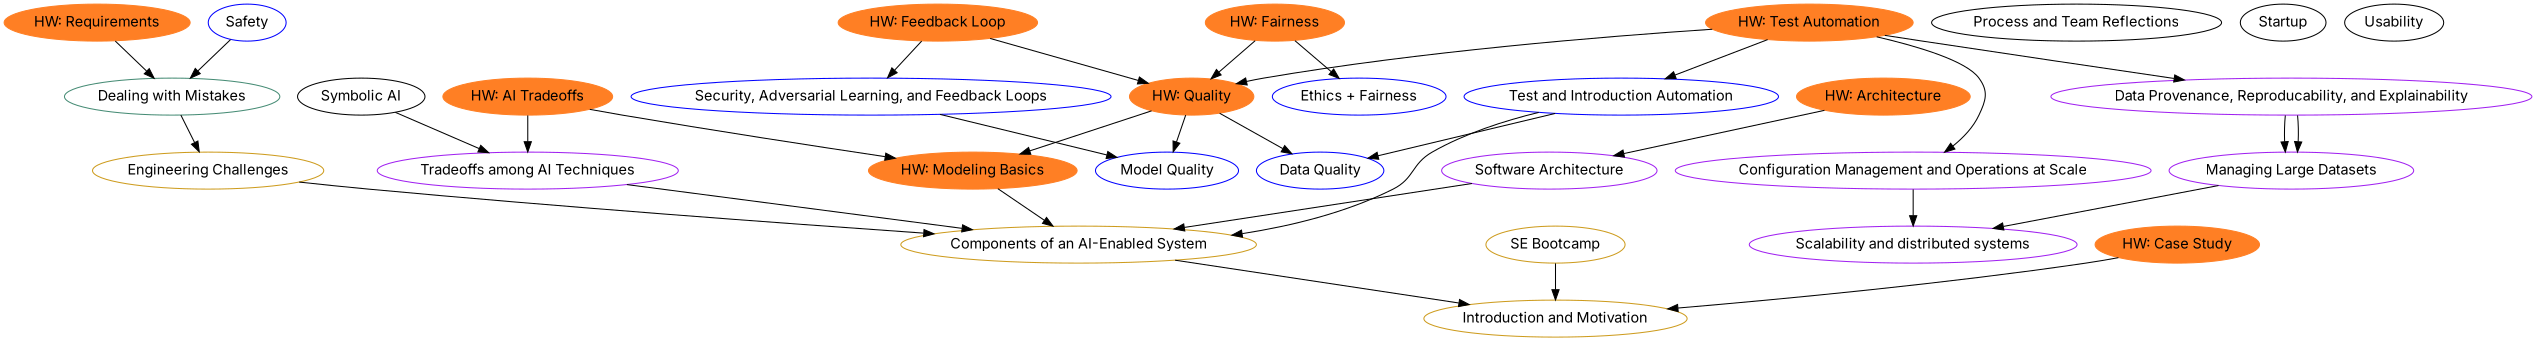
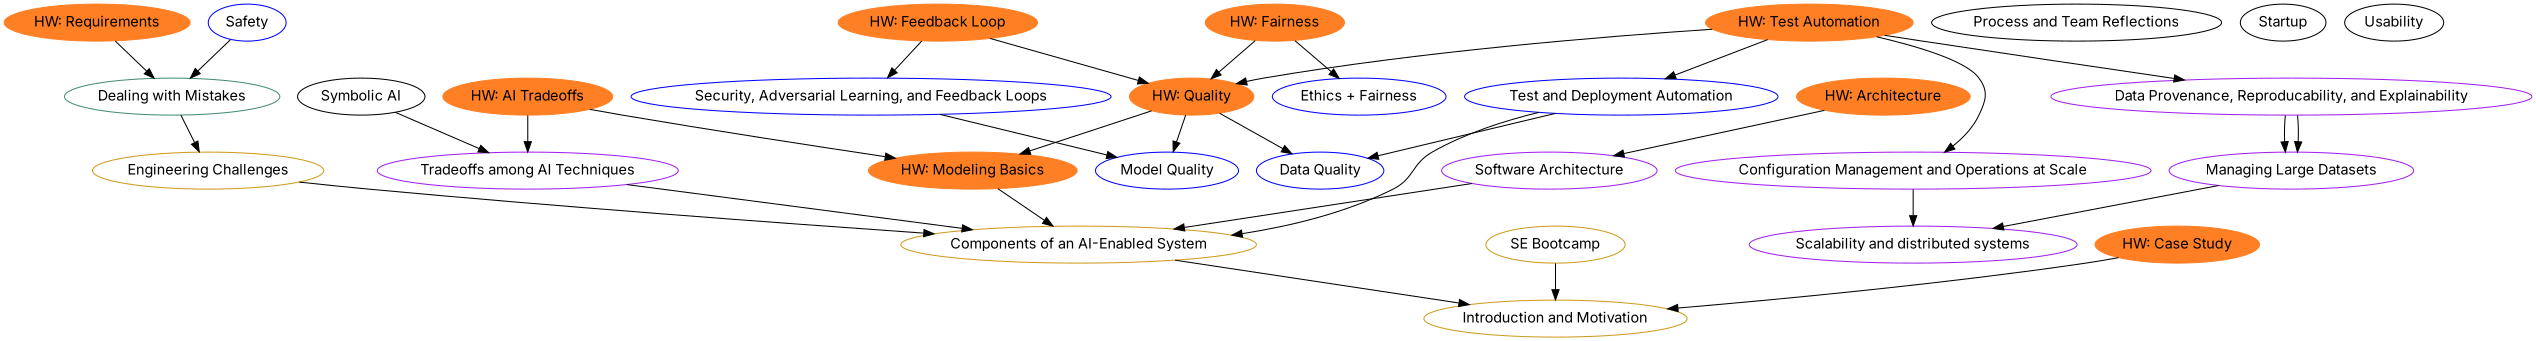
(1621, 97) -> (1621, 97)
